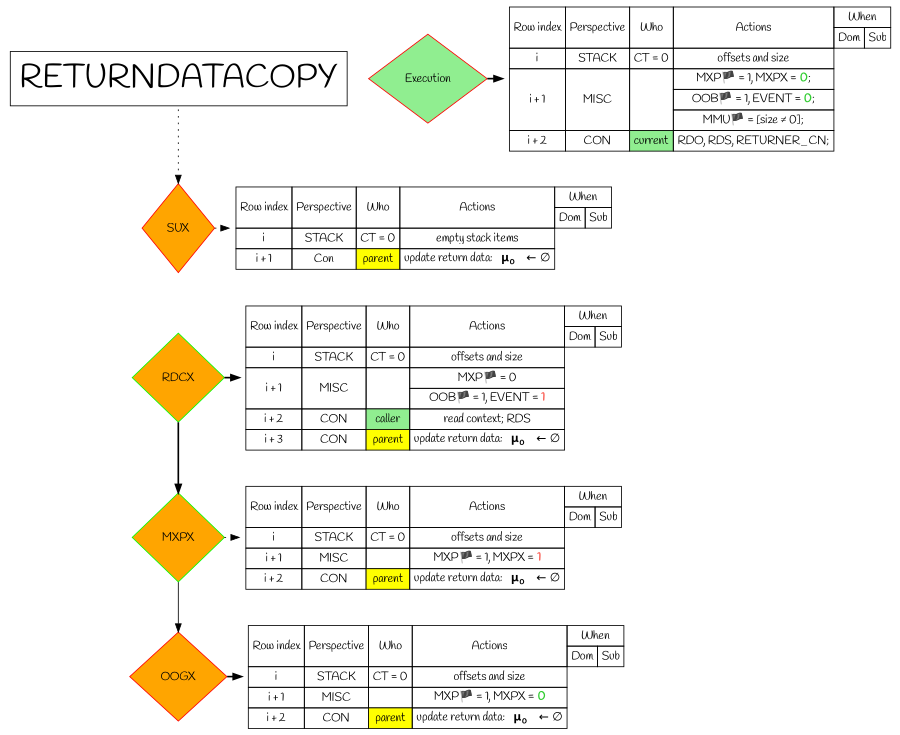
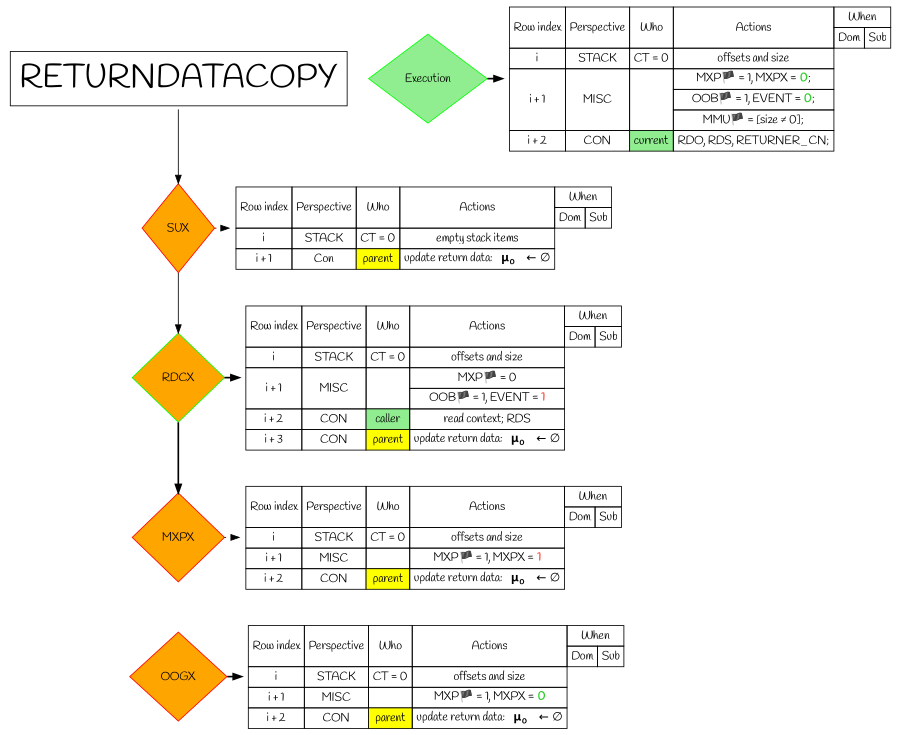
(428, 79) -> (428, 79)
(178, 142) -> (178, 142)
none -> (178, 299)
(178, 537) -> (178, 537)
(178, 603) -> none
